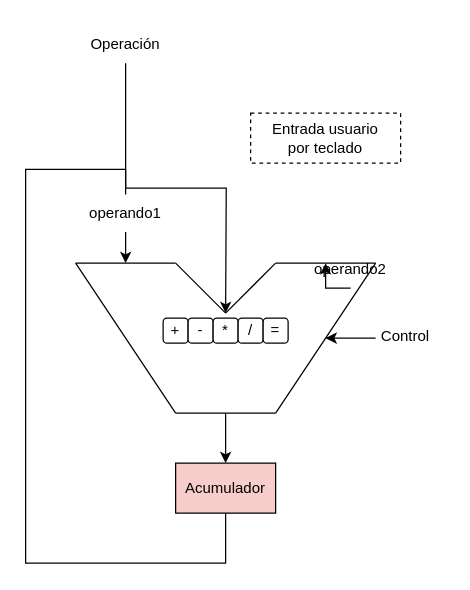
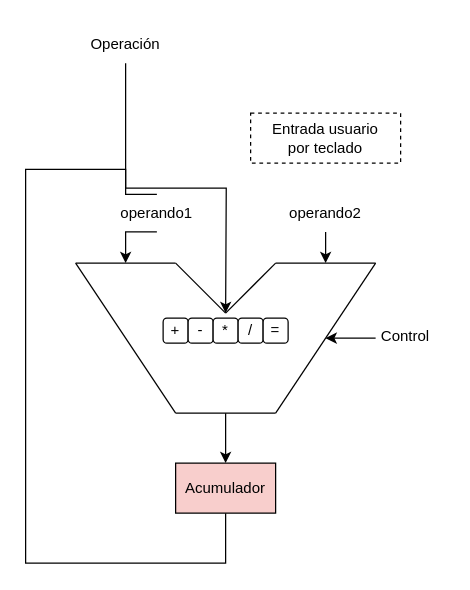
(126, 213) -> (157, 213)
(351, 269) -> (326, 213)
